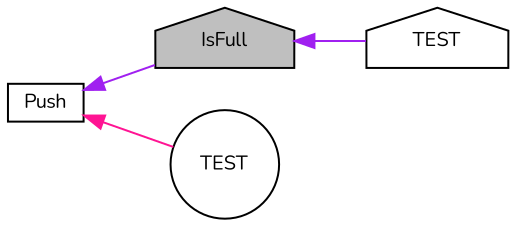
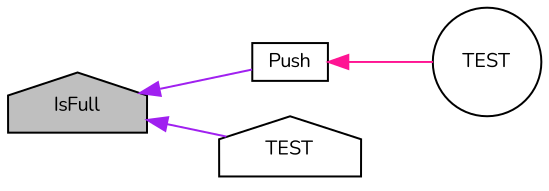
(129, 74) -> (206, 79)
